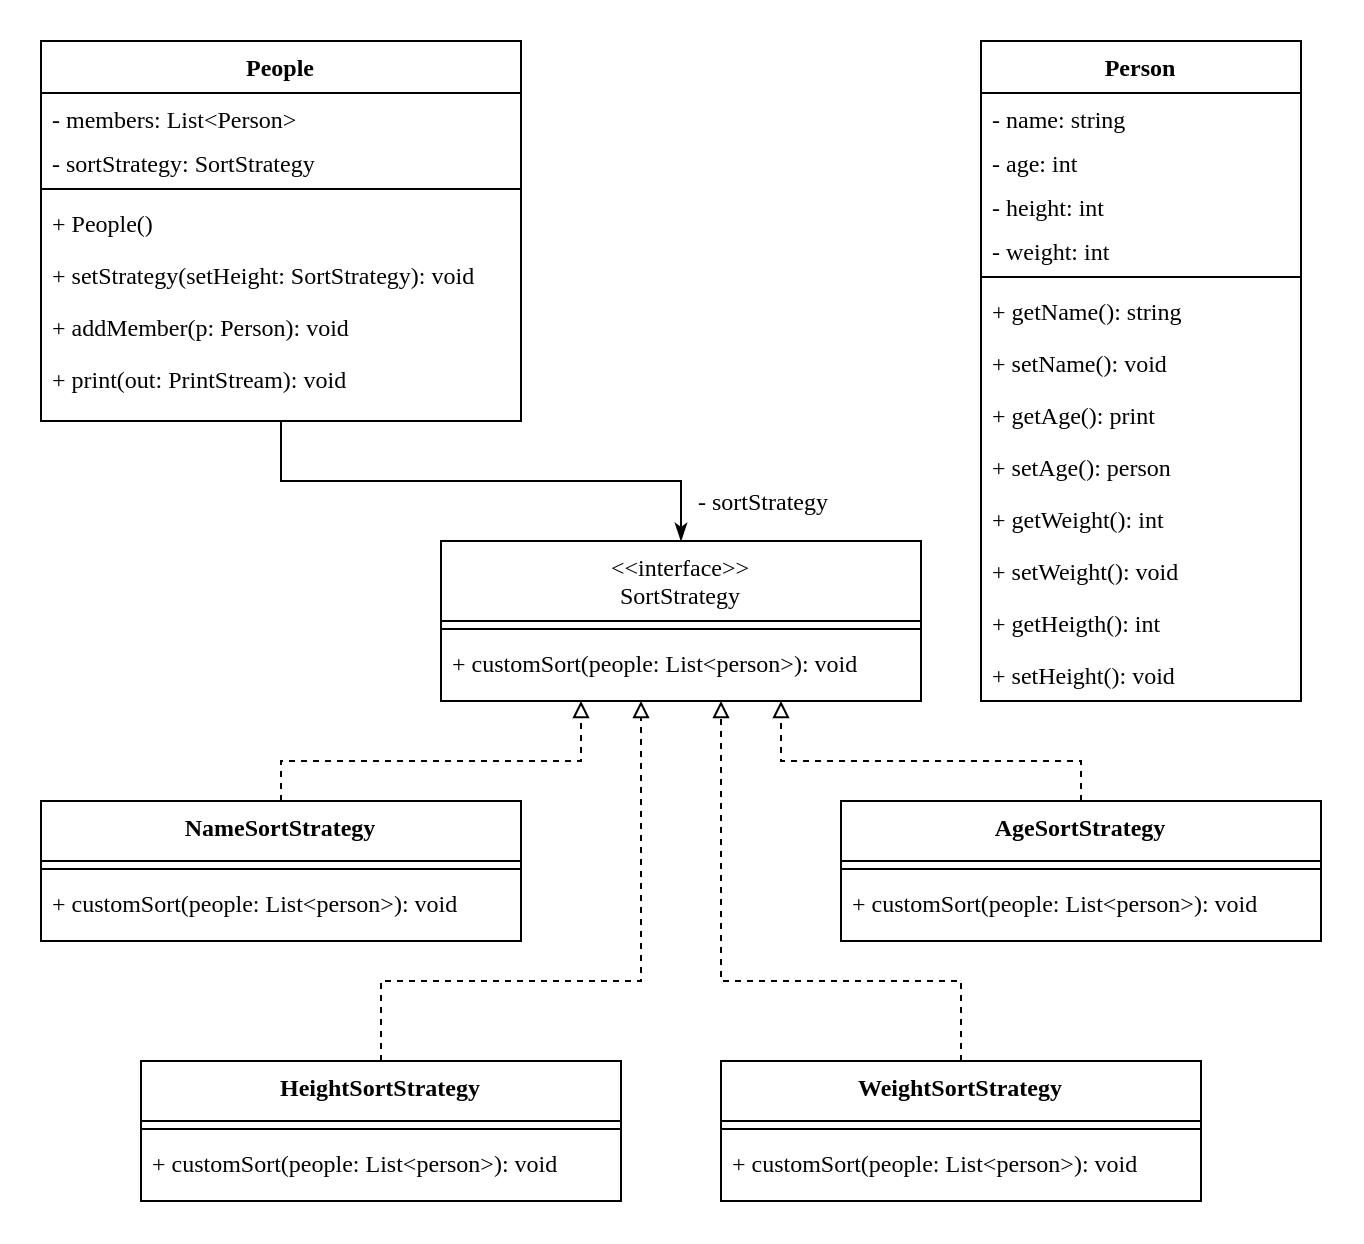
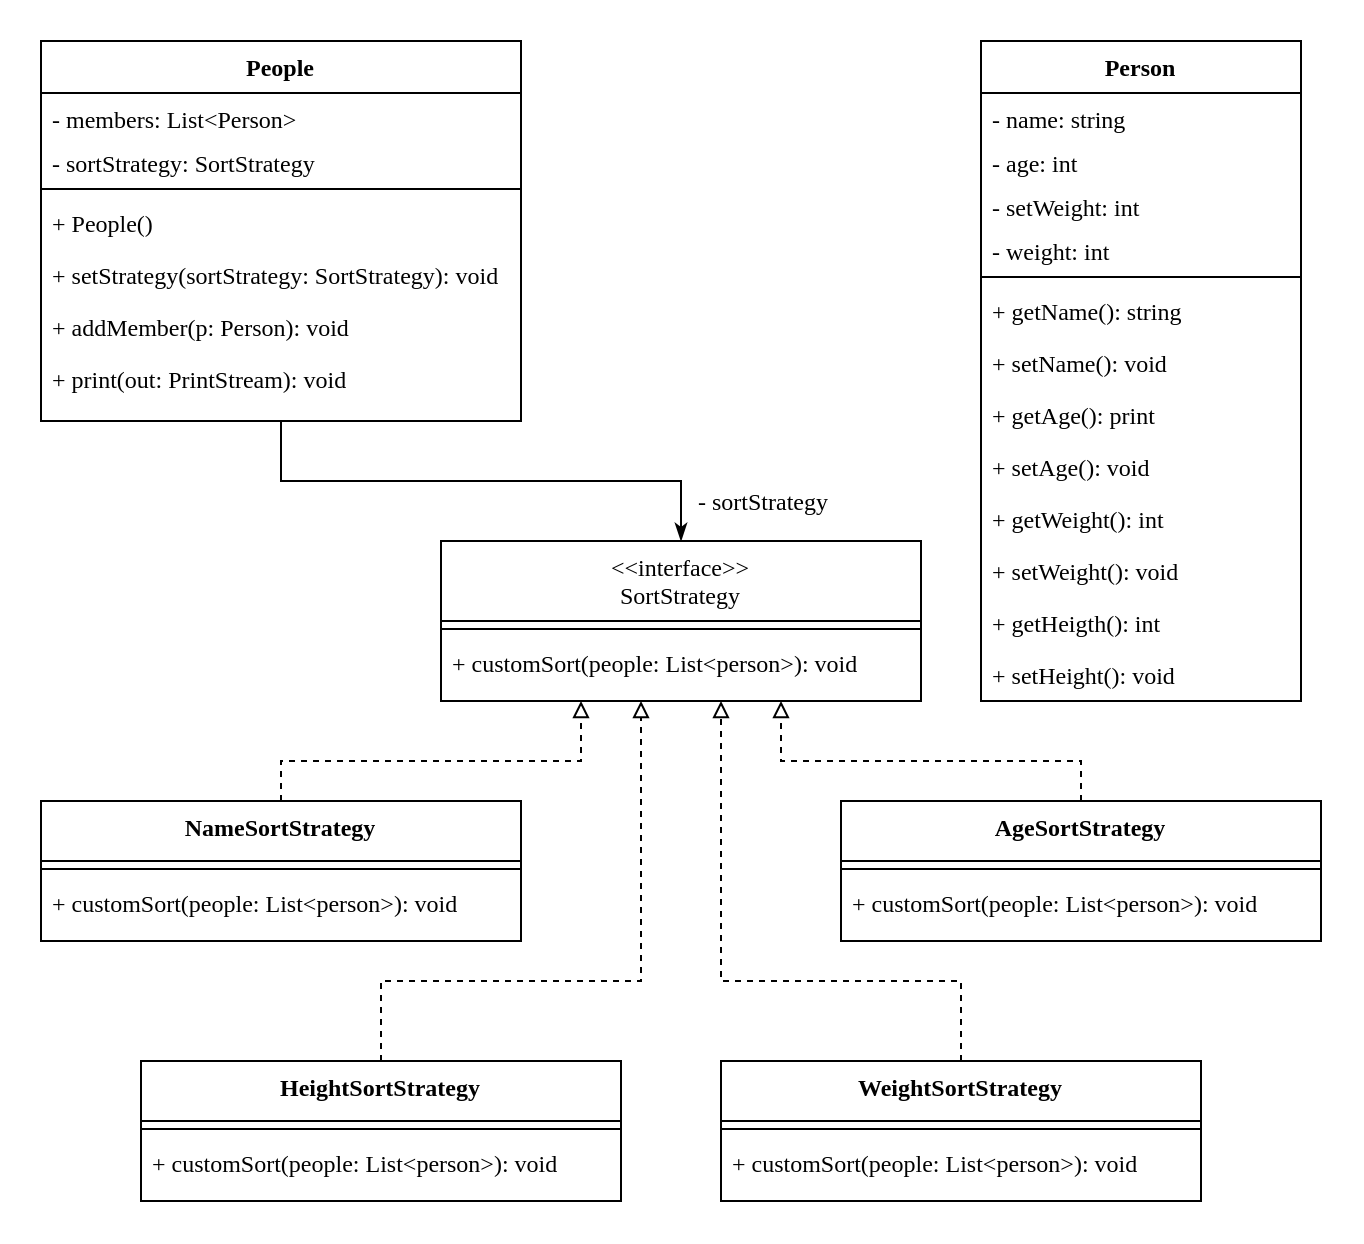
(1067, 208) -> (1087, 208)
(326, 276) -> (349, 276)
(1107, 468) -> (1090, 468)
